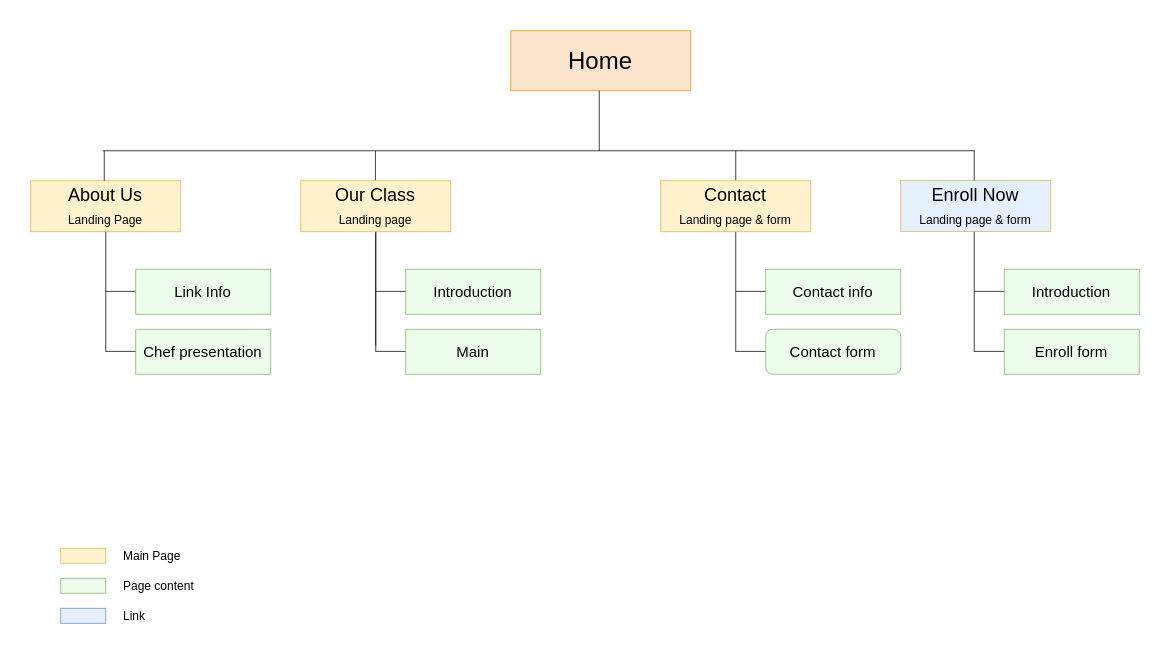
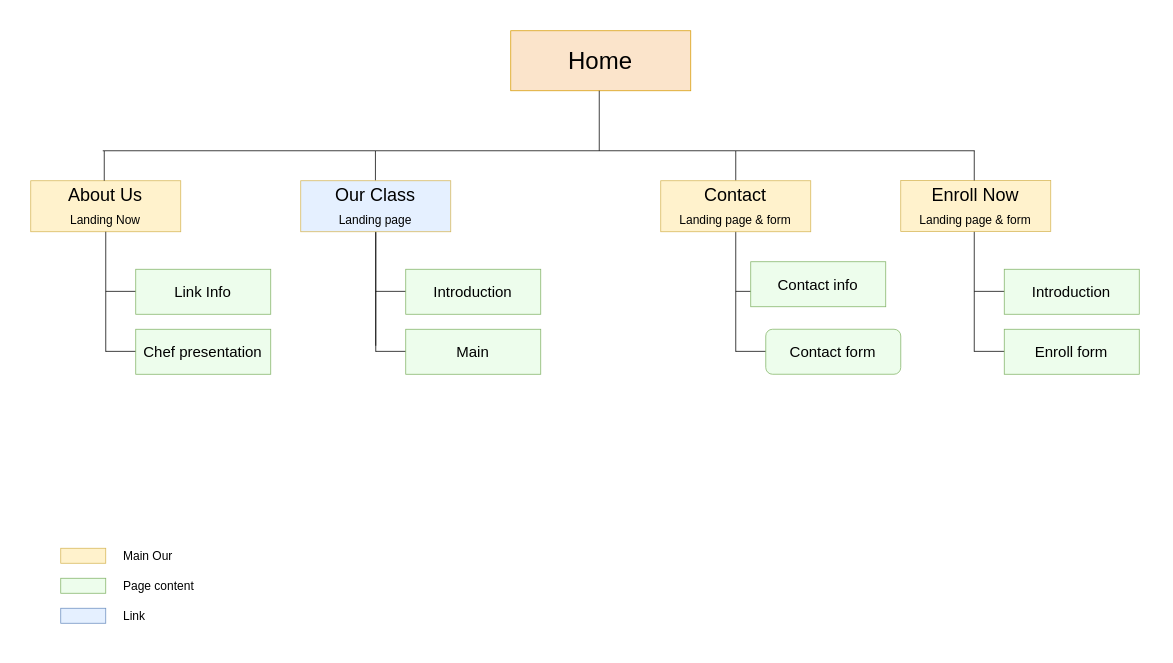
(106, 206) -> (106, 206)
(376, 206) -> (376, 206)
(976, 206) -> (976, 206)
(833, 292) -> (818, 284)
(151, 556) -> (148, 556)
